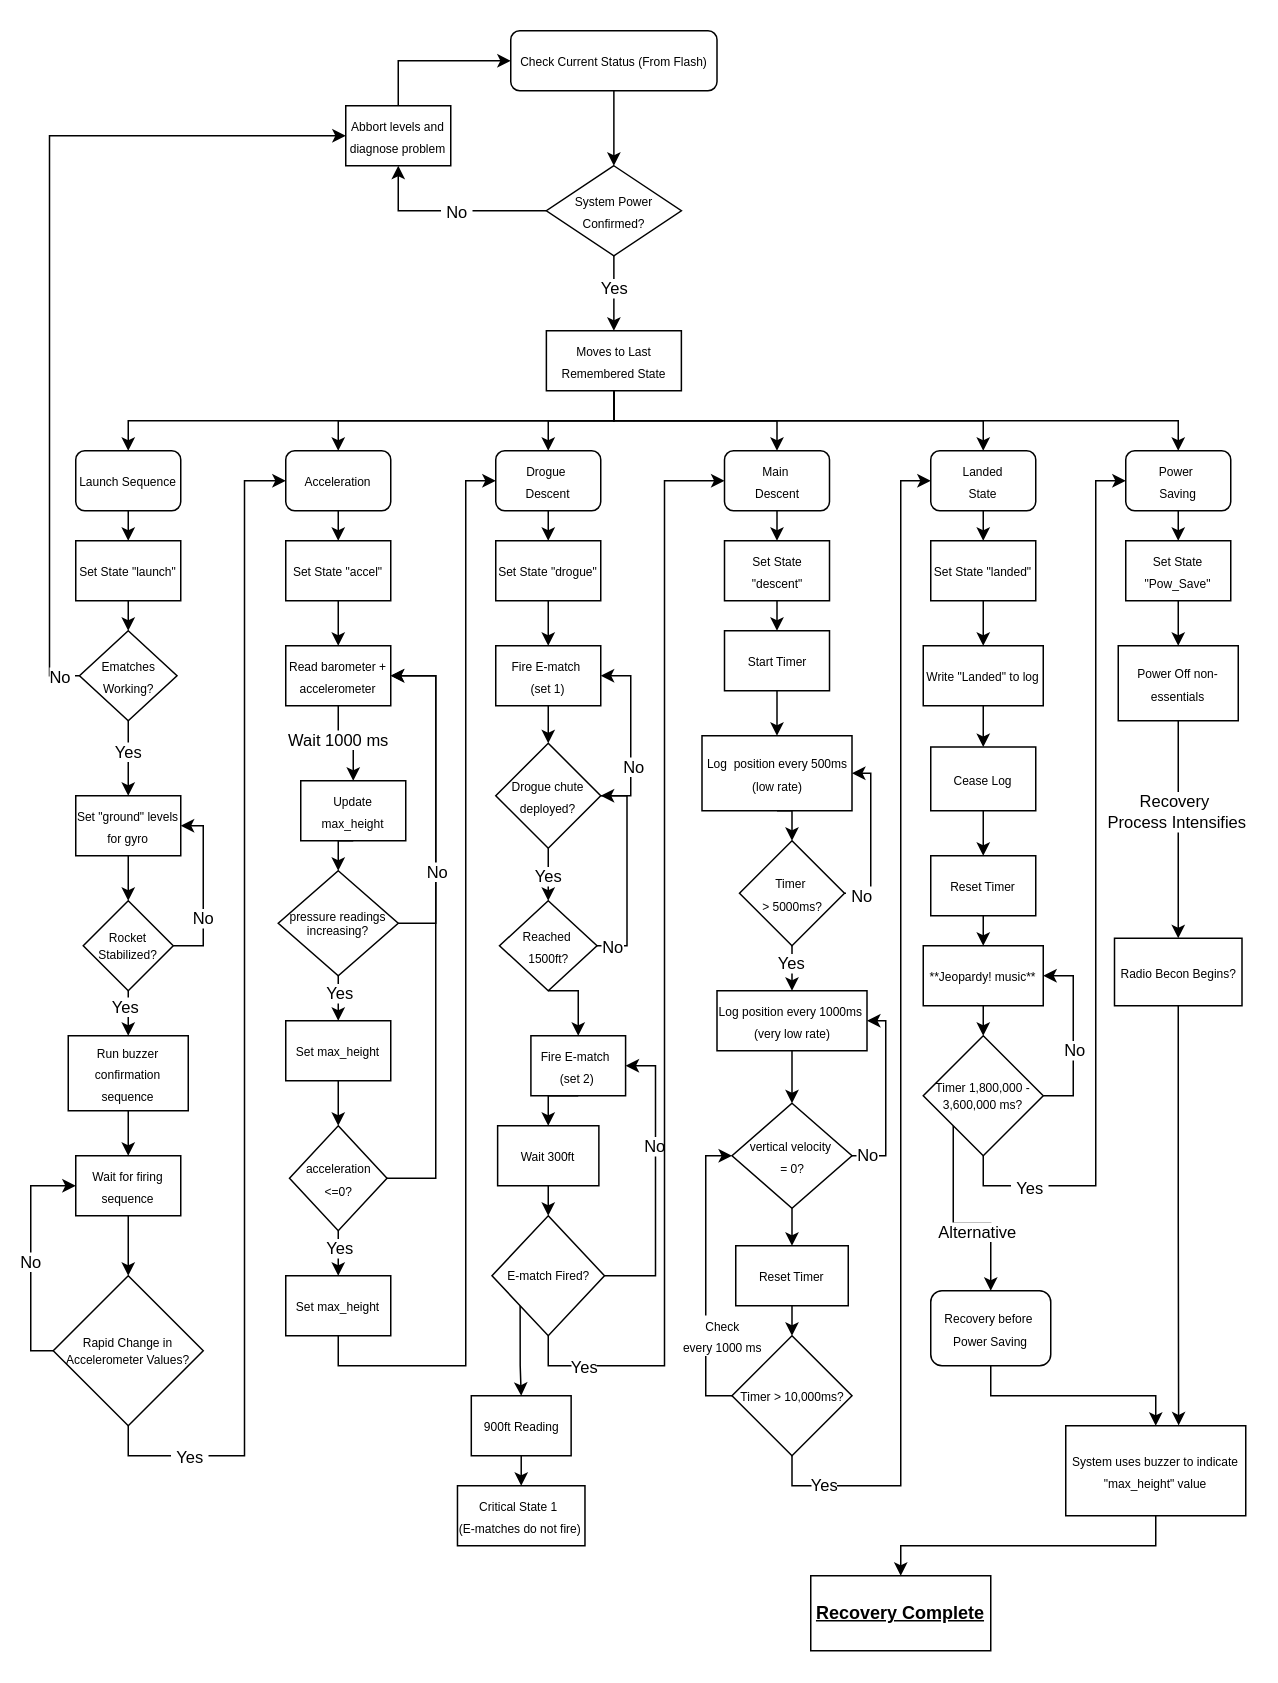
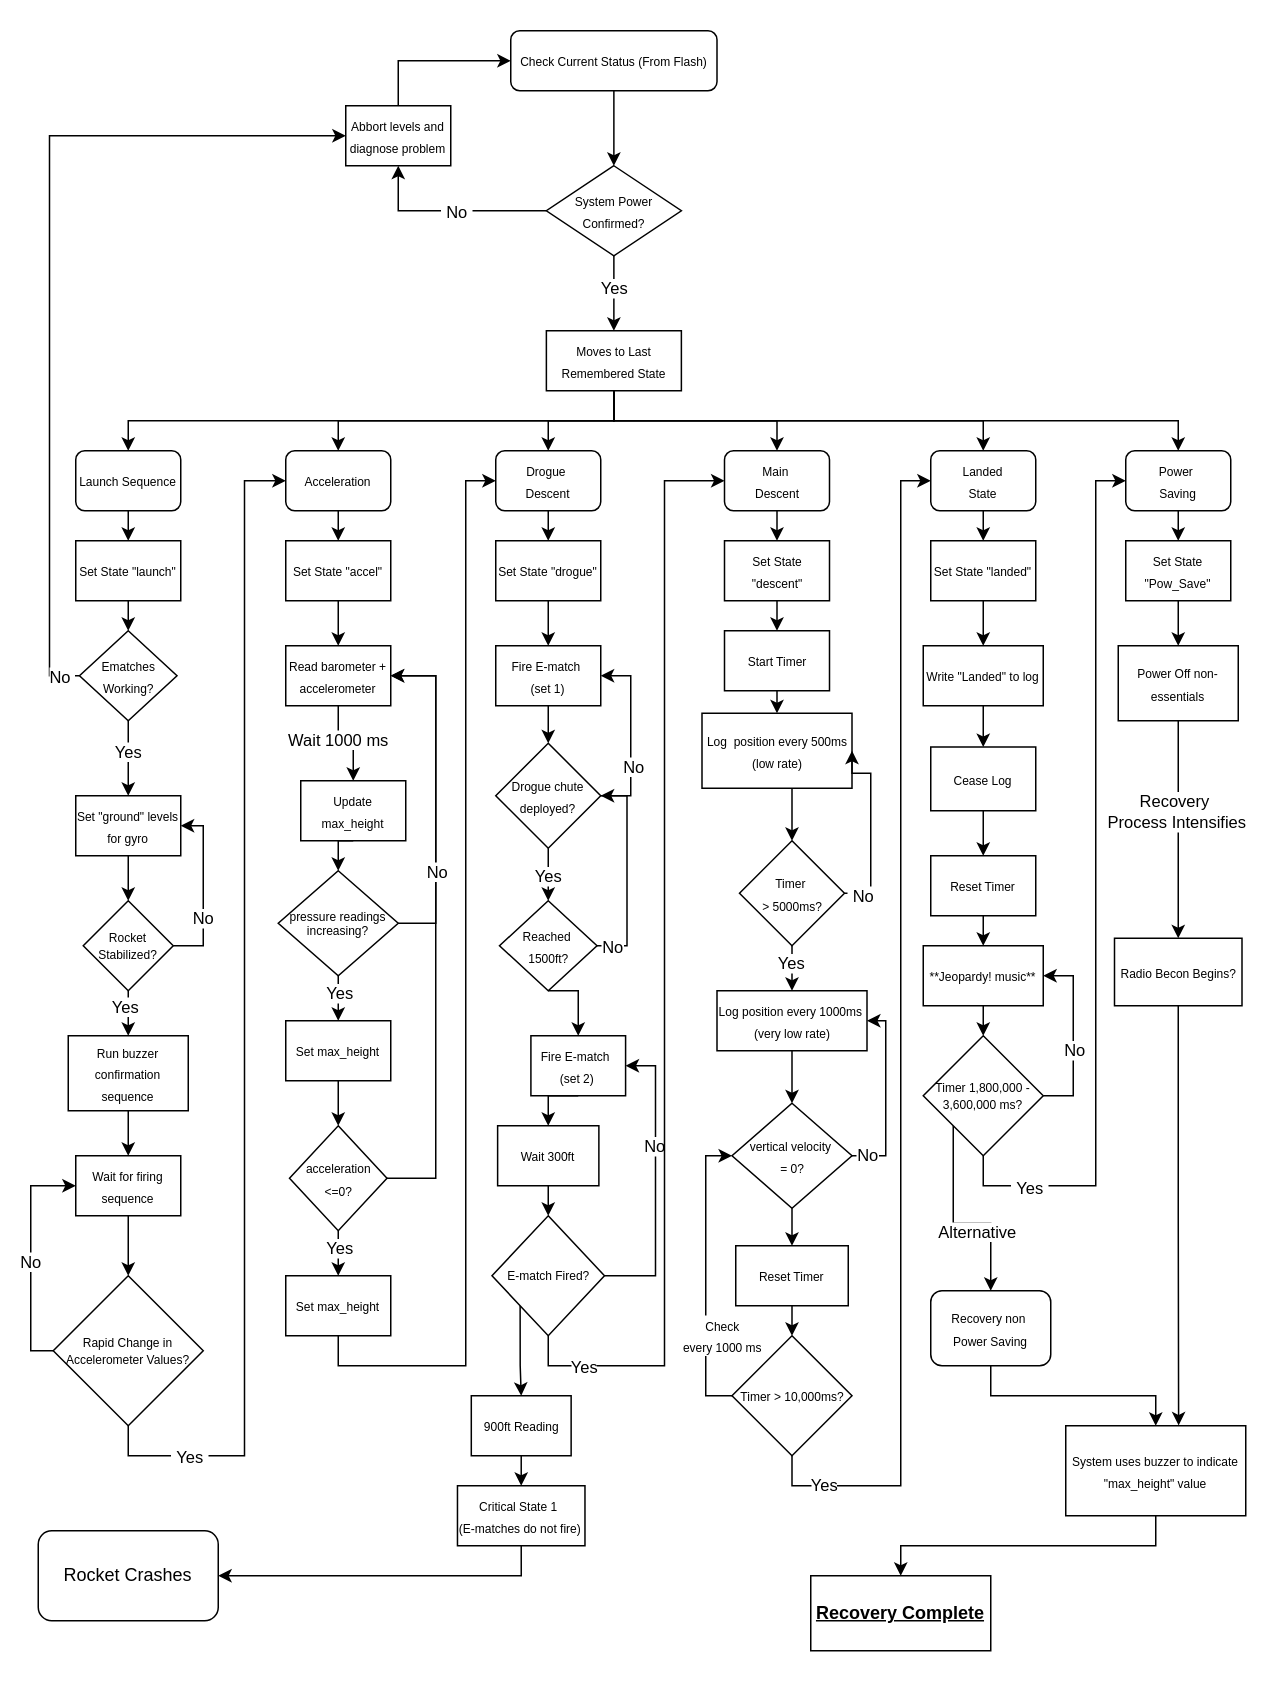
(777, 773) -> (777, 751)
(991, 1328) -> (991, 1328)
none -> (128, 1576)
none -> (390, 1576)
